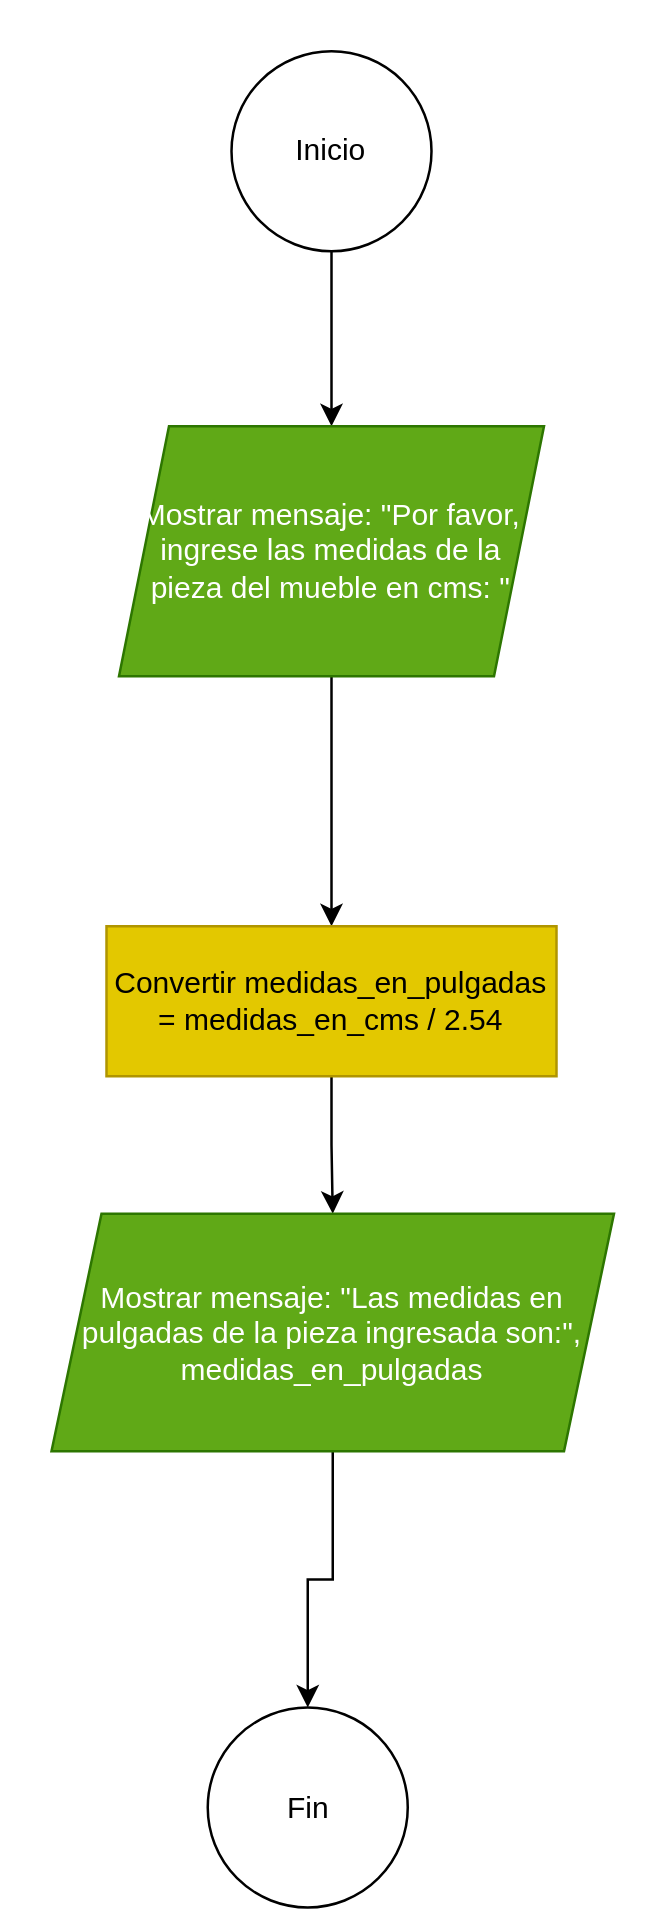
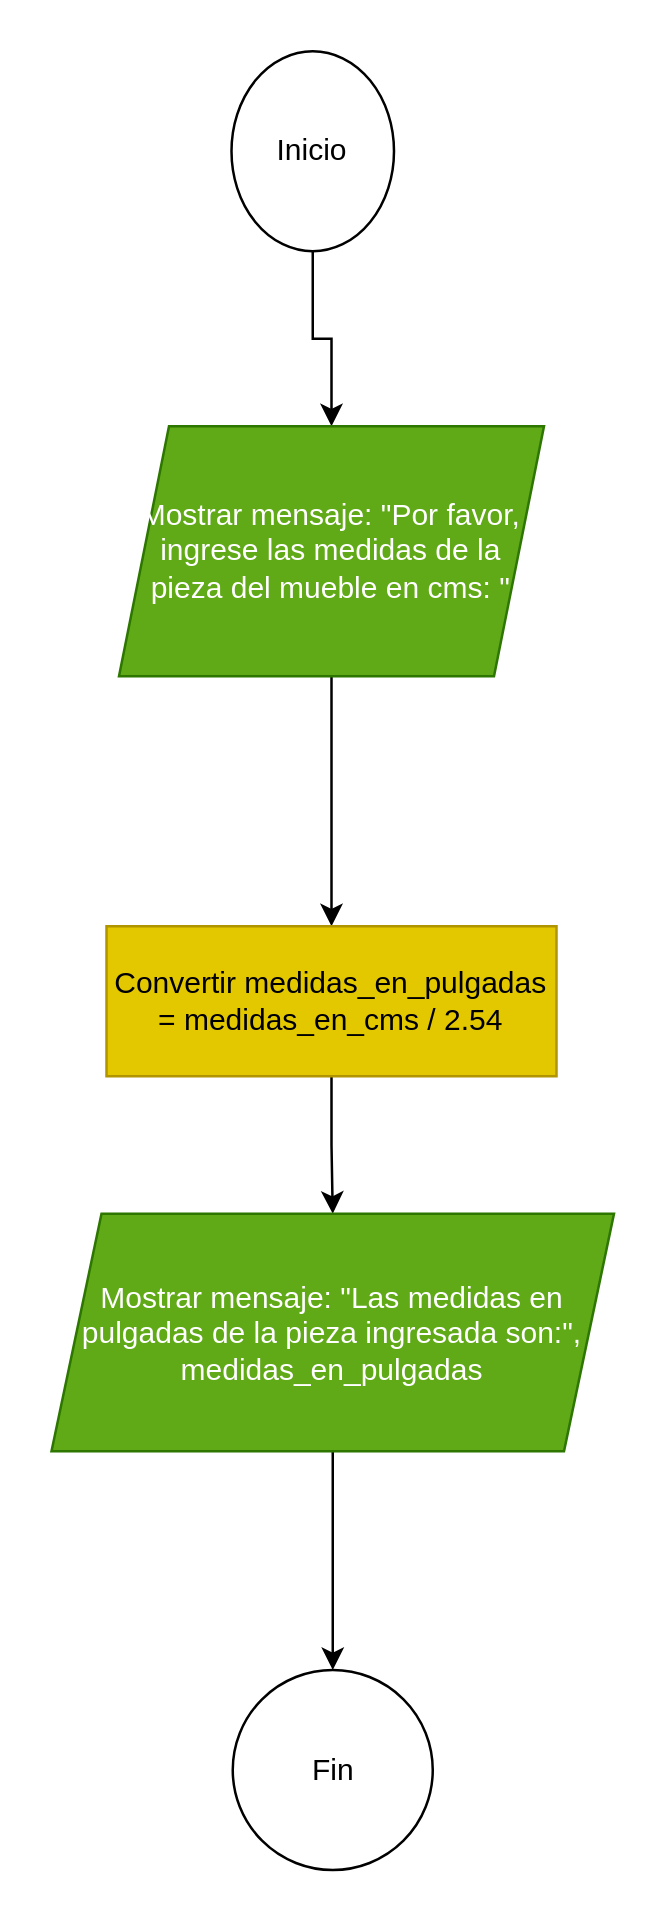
(331, 151) -> (313, 151)
(308, 1808) -> (333, 1770)
